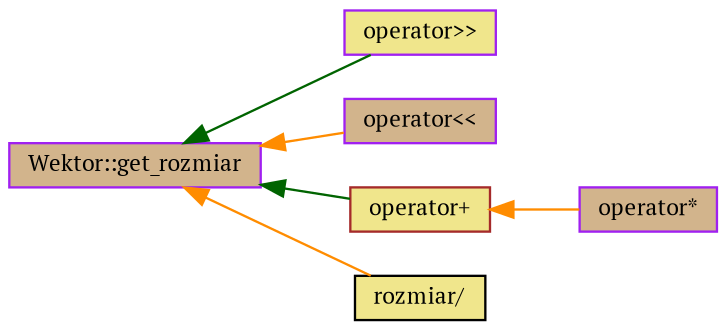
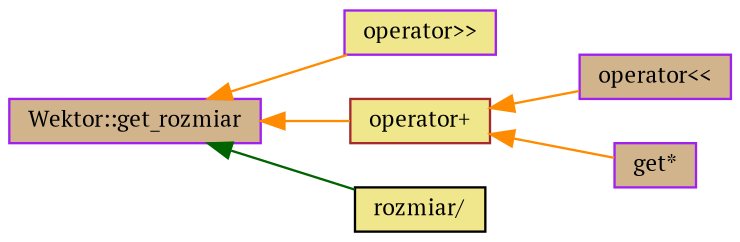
(288, 94) -> (289, 73)
(314, 137) -> (546, 97)
(317, 194) -> (317, 121)
(648, 209) -> (655, 165)
(288, 237) -> (293, 170)
